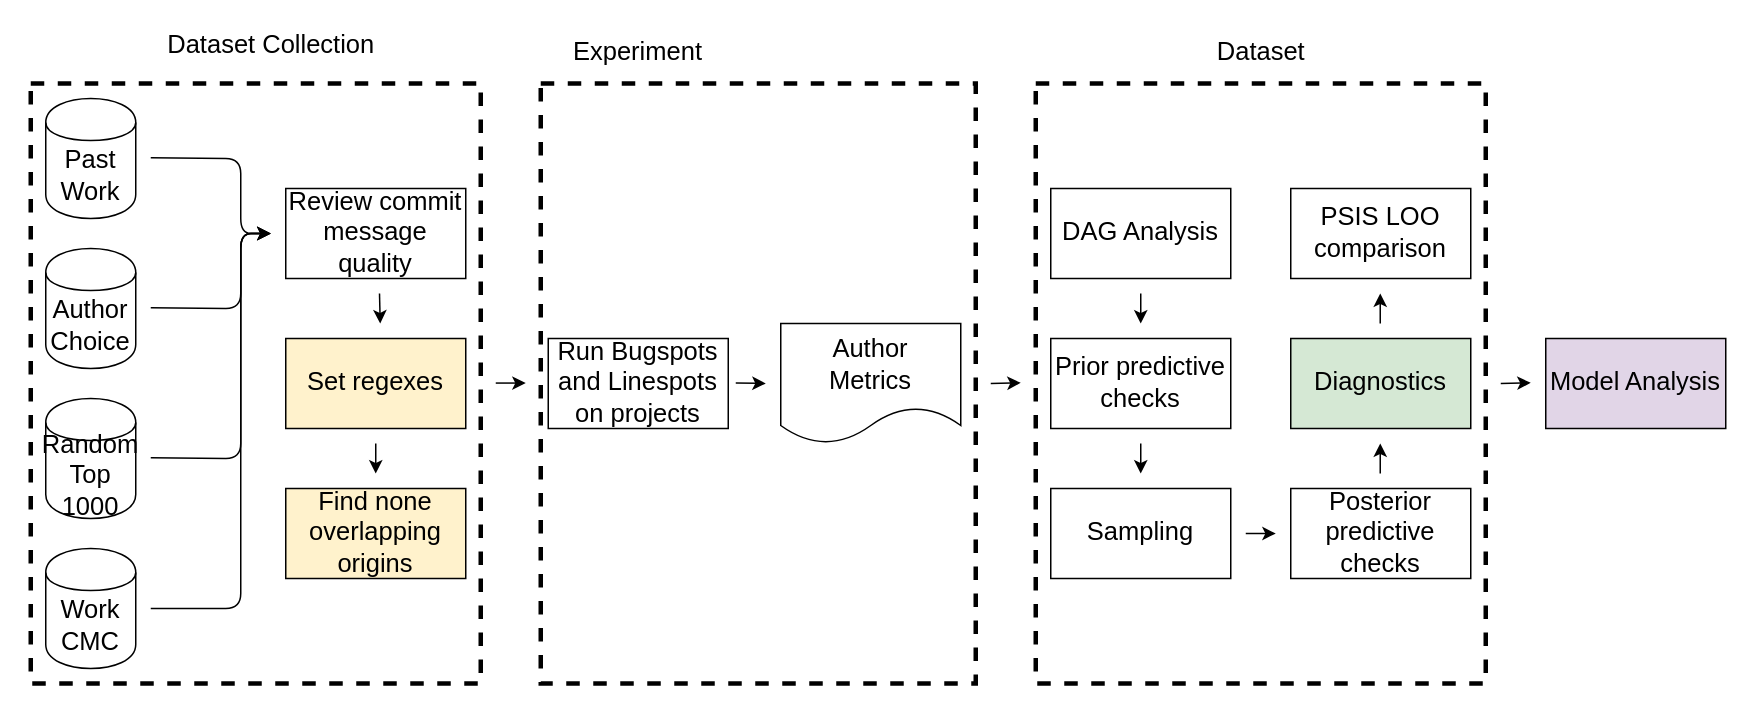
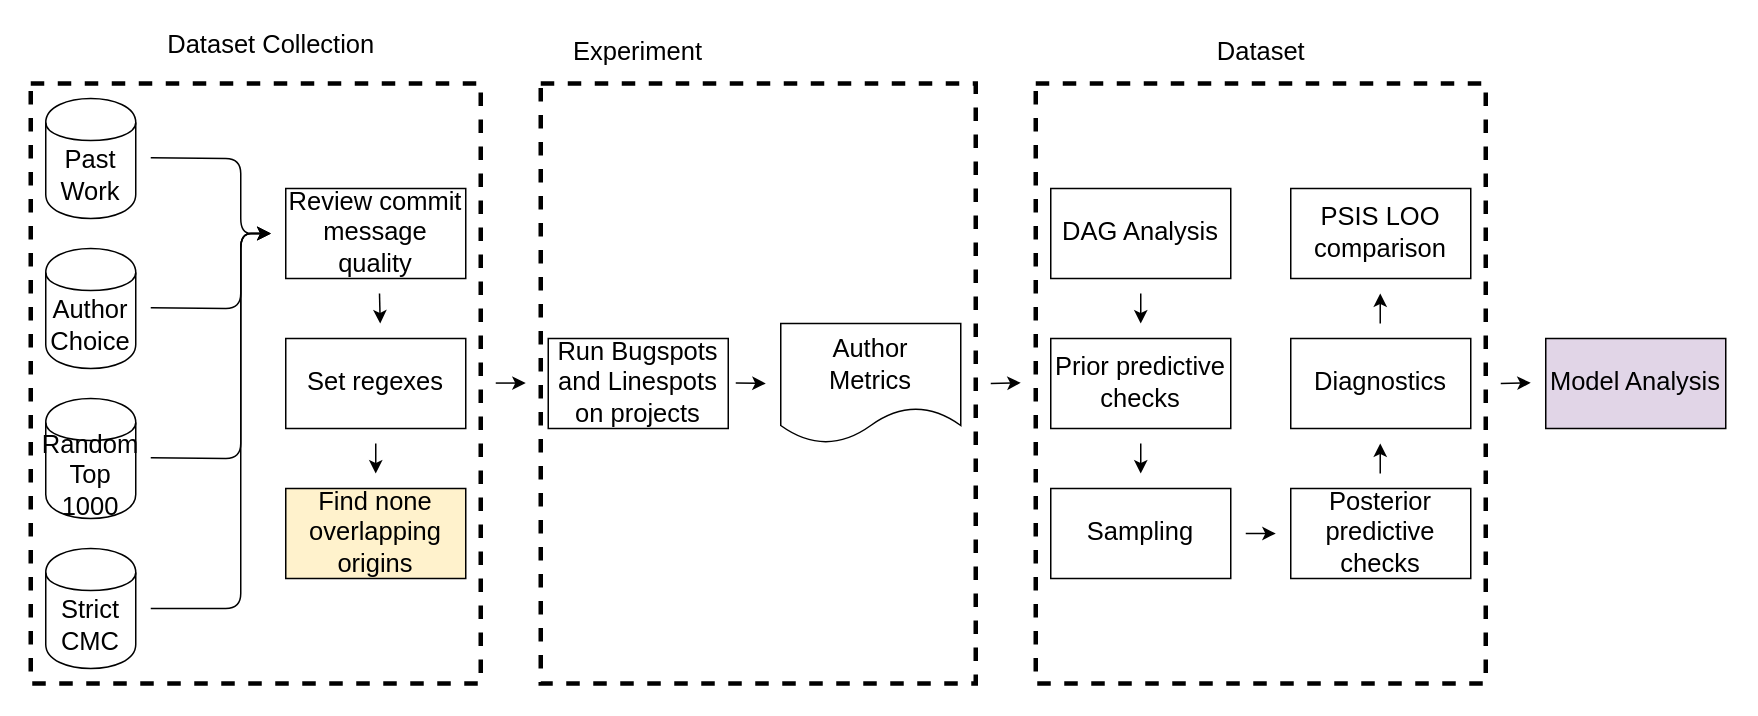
(376, 383) -> (376, 383)
(1381, 383) -> (1381, 383)
(91, 626) -> (91, 626)
